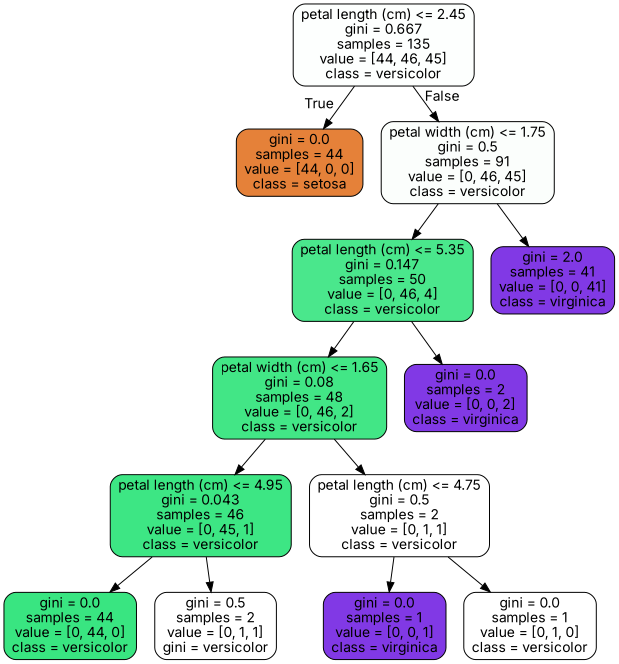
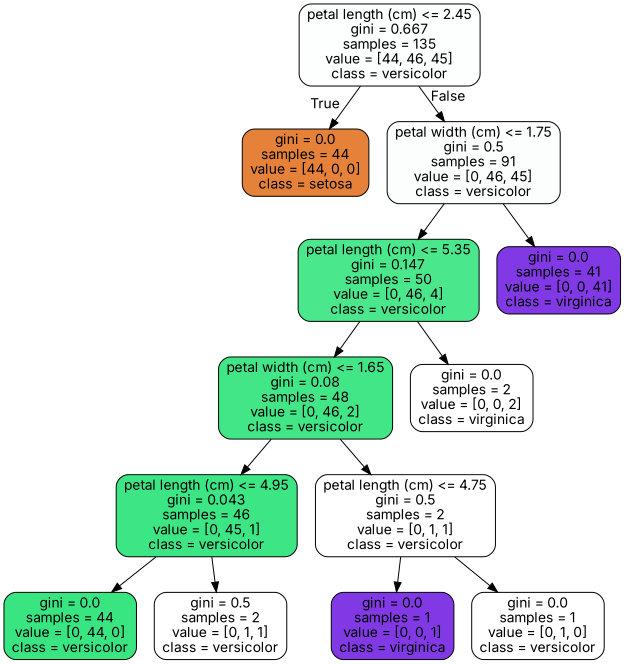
(553, 280) -> (559, 280)
(466, 398) -> (472, 398)
(216, 626) -> (221, 626)
